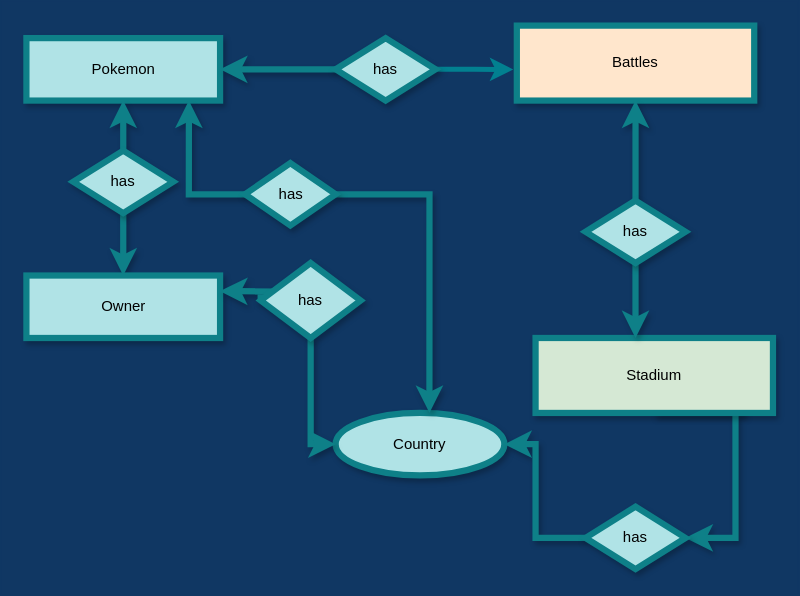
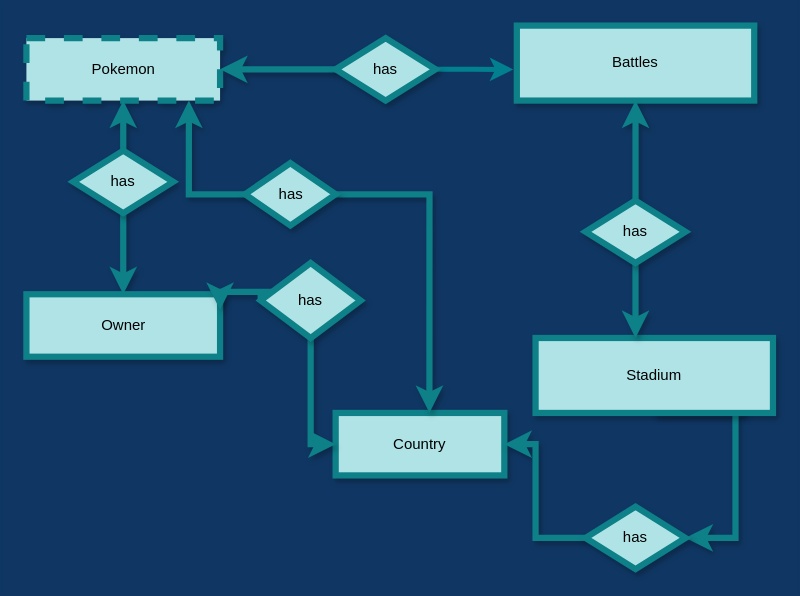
(636, 63) -> (636, 63)
(123, 69) -> (123, 69)
(123, 307) -> (123, 326)
(654, 376) -> (654, 376)
(420, 444) -> (420, 444)
